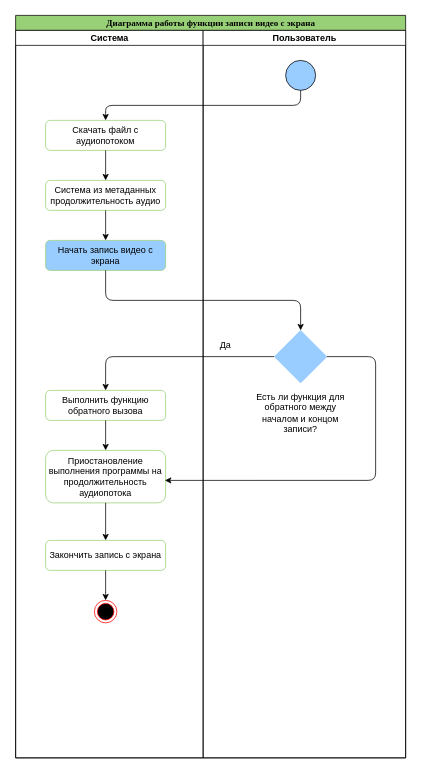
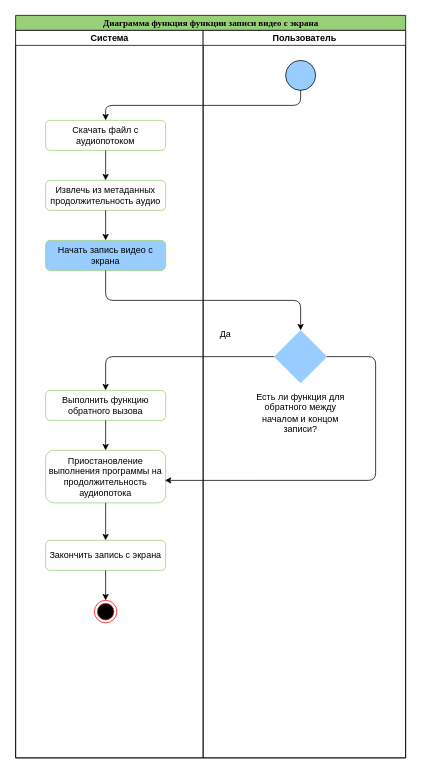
(211, 23) -> (211, 23)
(105, 195) -> (105, 195)
(225, 345) -> (225, 334)
